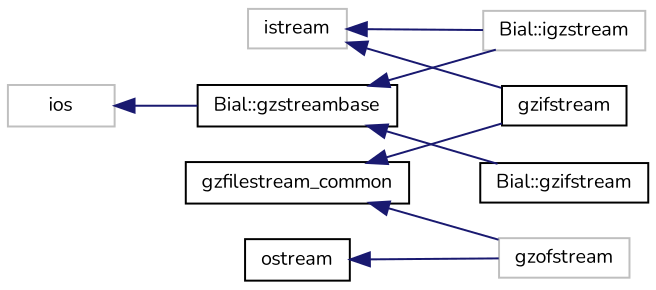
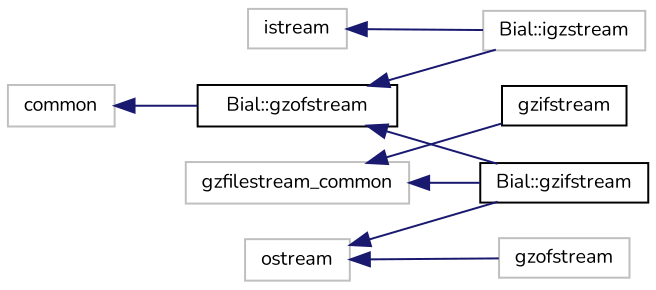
(454, 74) -> none
(61, 106) -> (61, 106)
(297, 106) -> (297, 106)
(297, 183) -> (297, 183)
none -> (434, 221)
(444, 224) -> (455, 183)
(297, 260) -> (297, 260)
